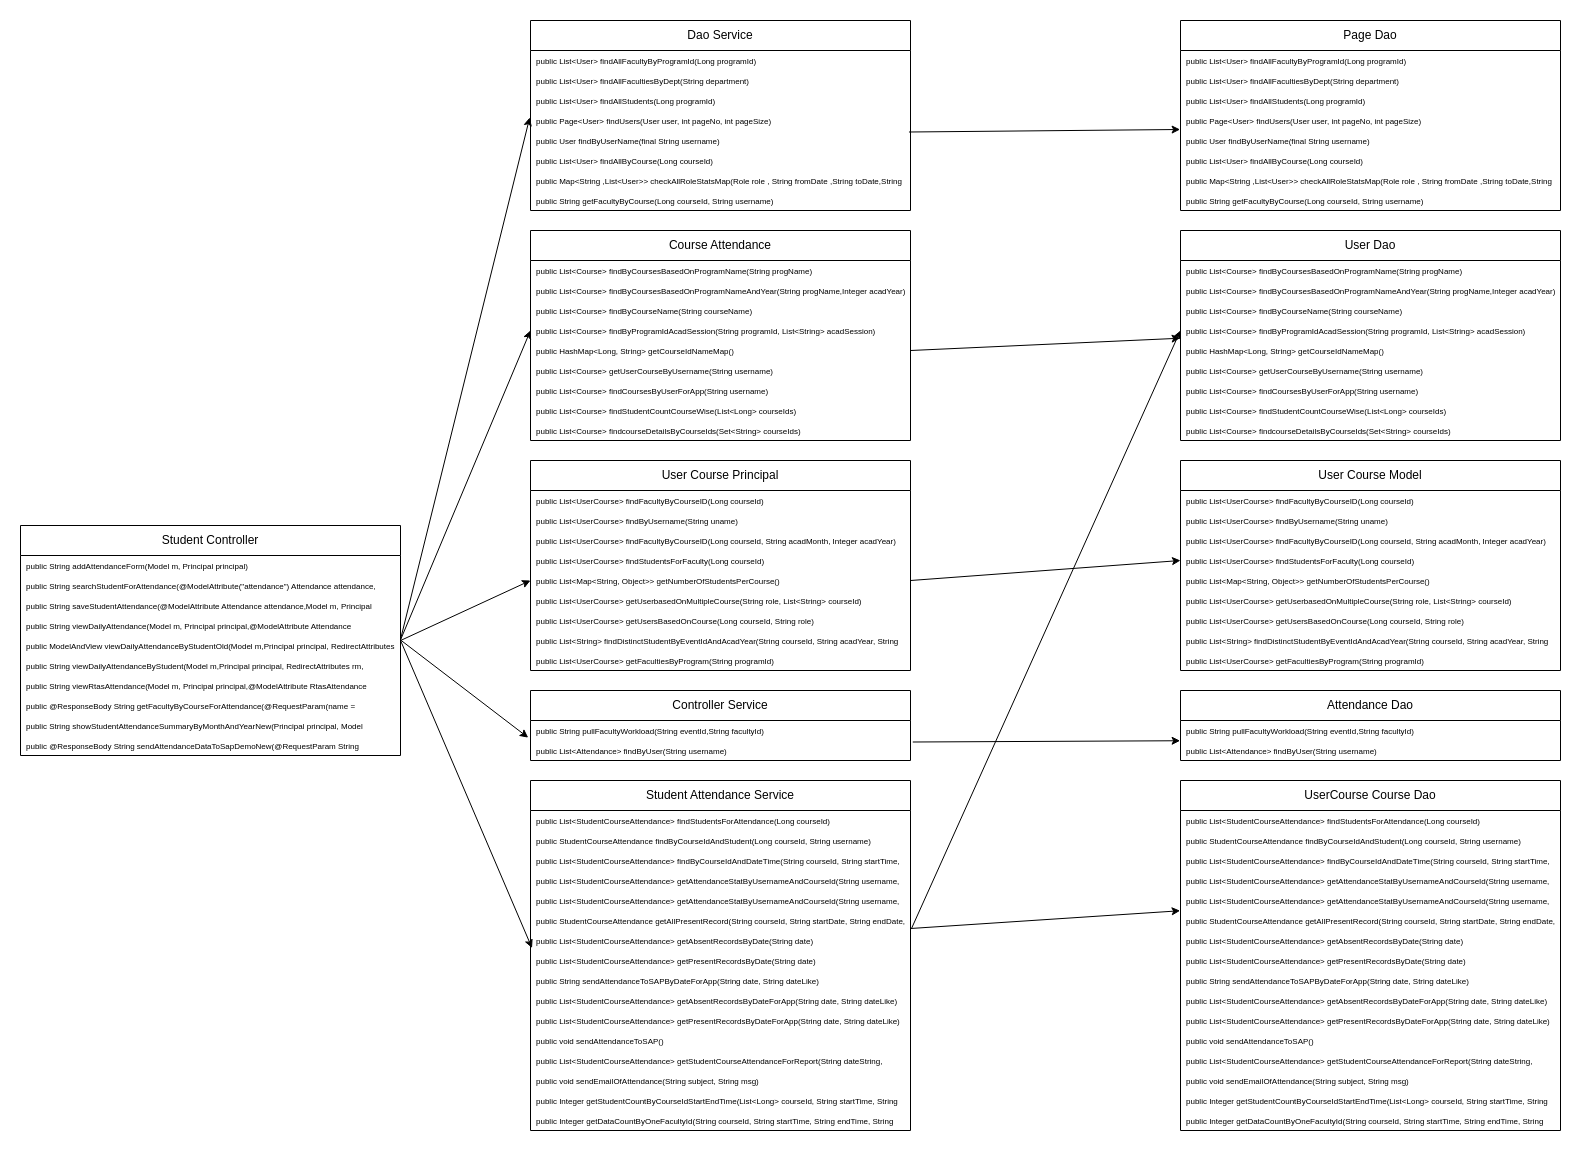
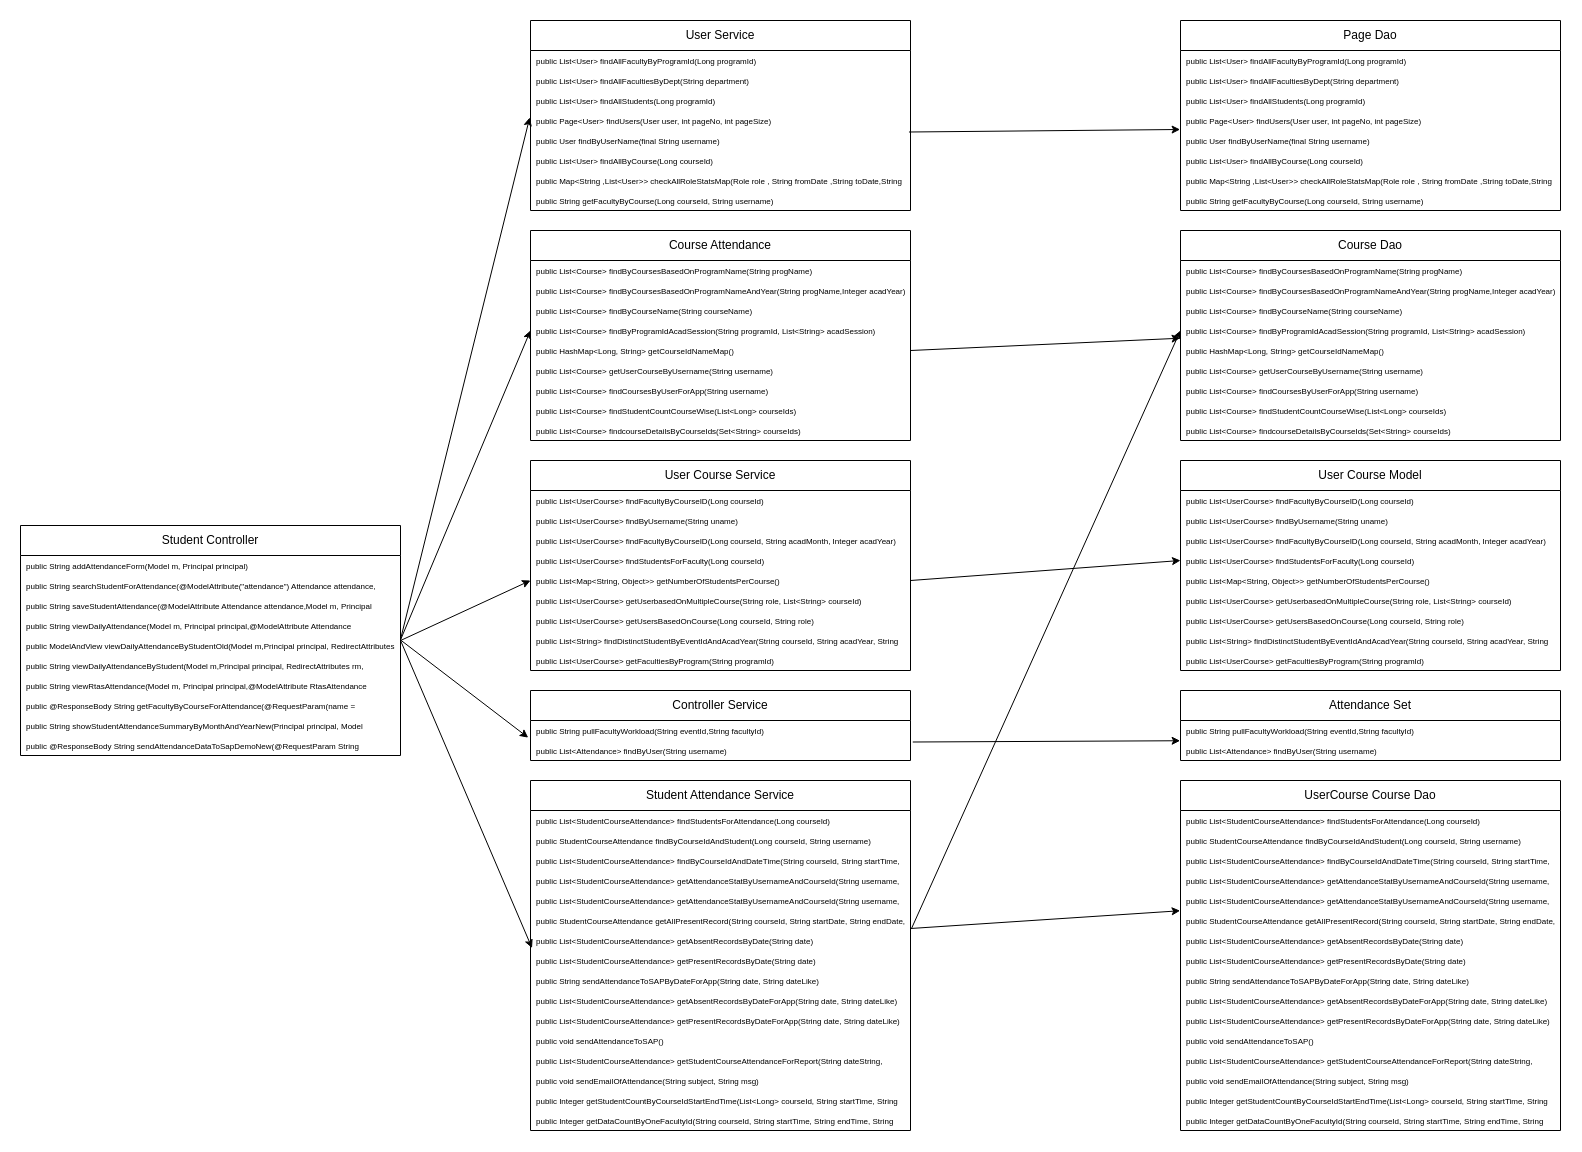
(721, 36) -> (721, 36)
(1371, 246) -> (1371, 246)
(721, 476) -> (721, 476)
(1371, 706) -> (1371, 706)
